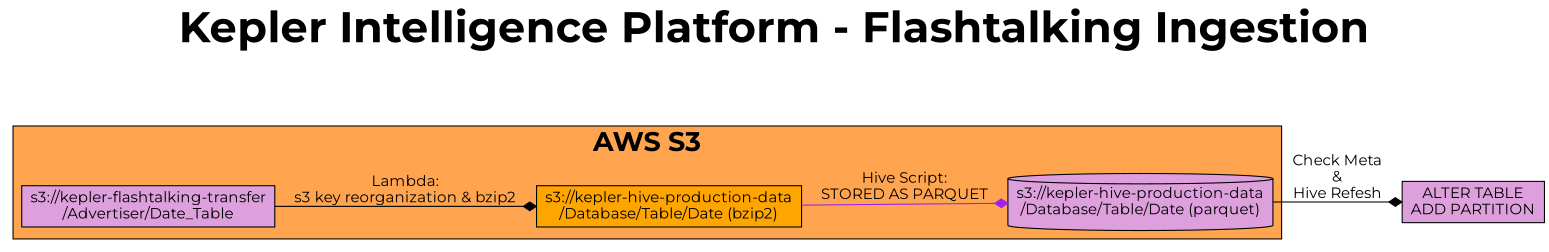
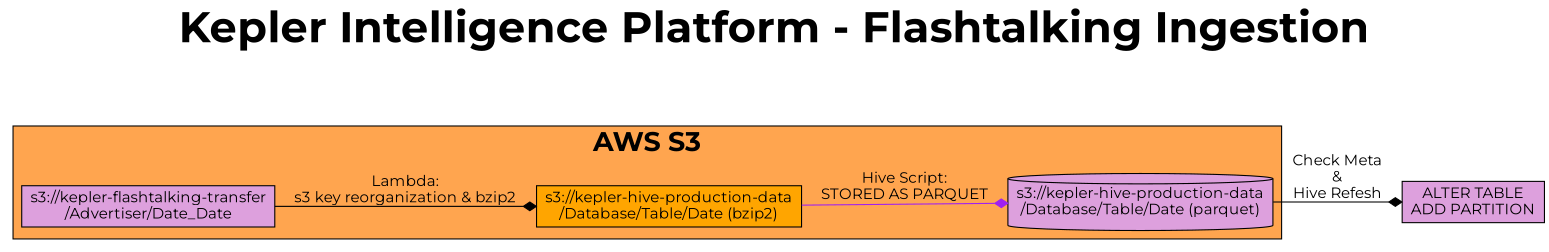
(148, 206) -> (148, 206)
